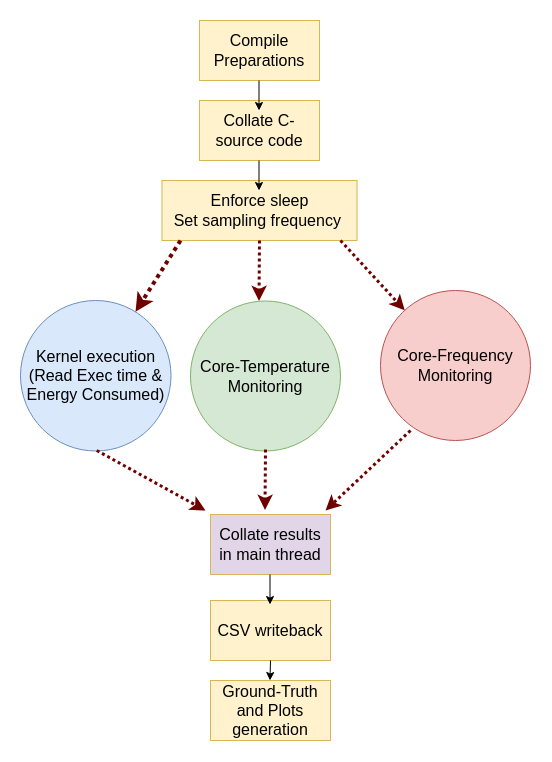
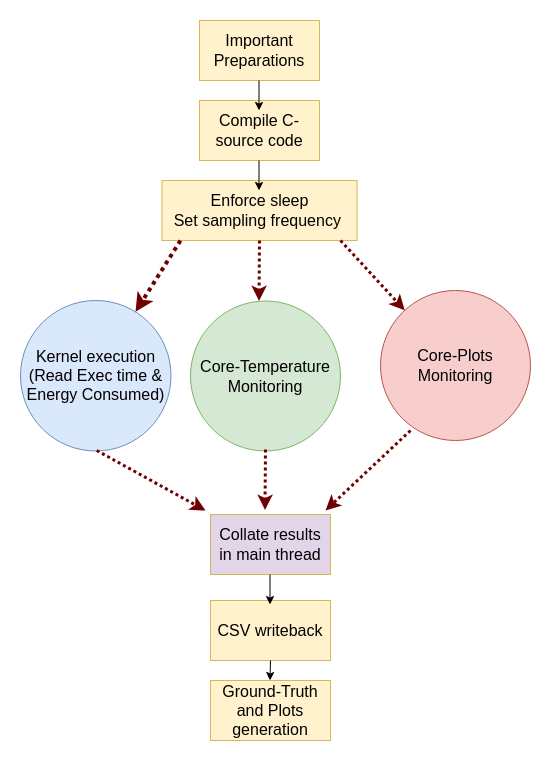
(260, 51) -> (260, 51)
(260, 131) -> (260, 131)
(456, 366) -> (456, 366)
